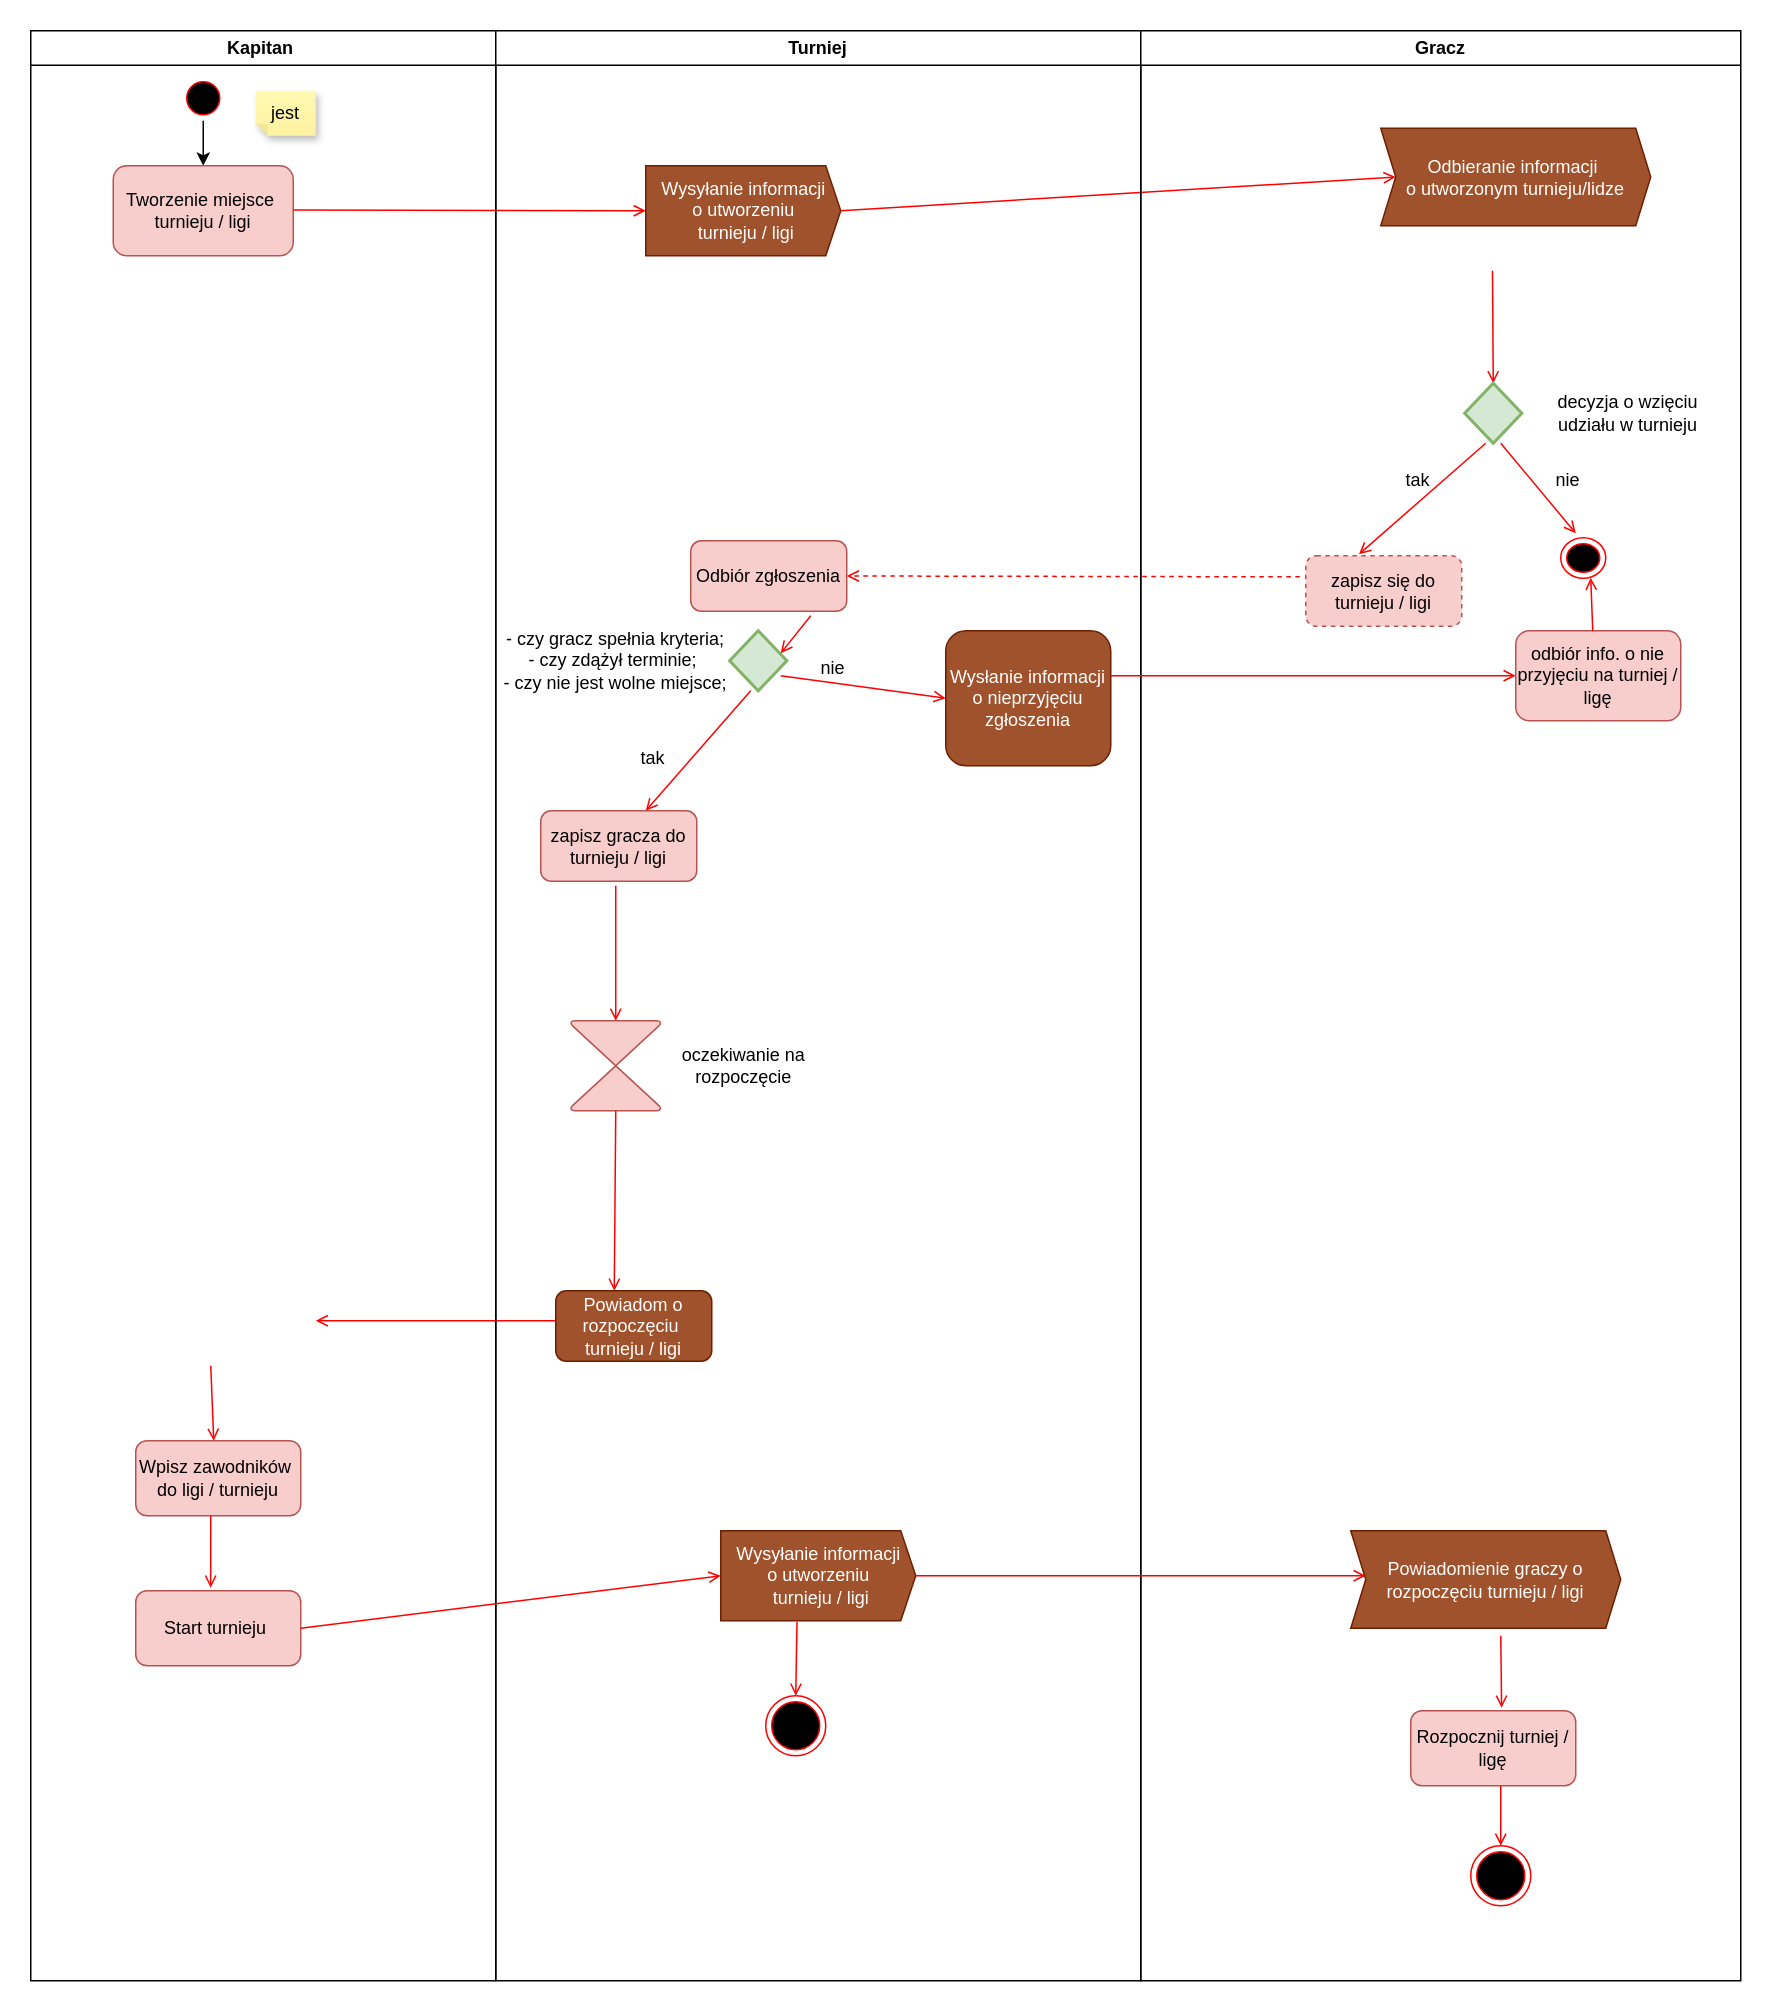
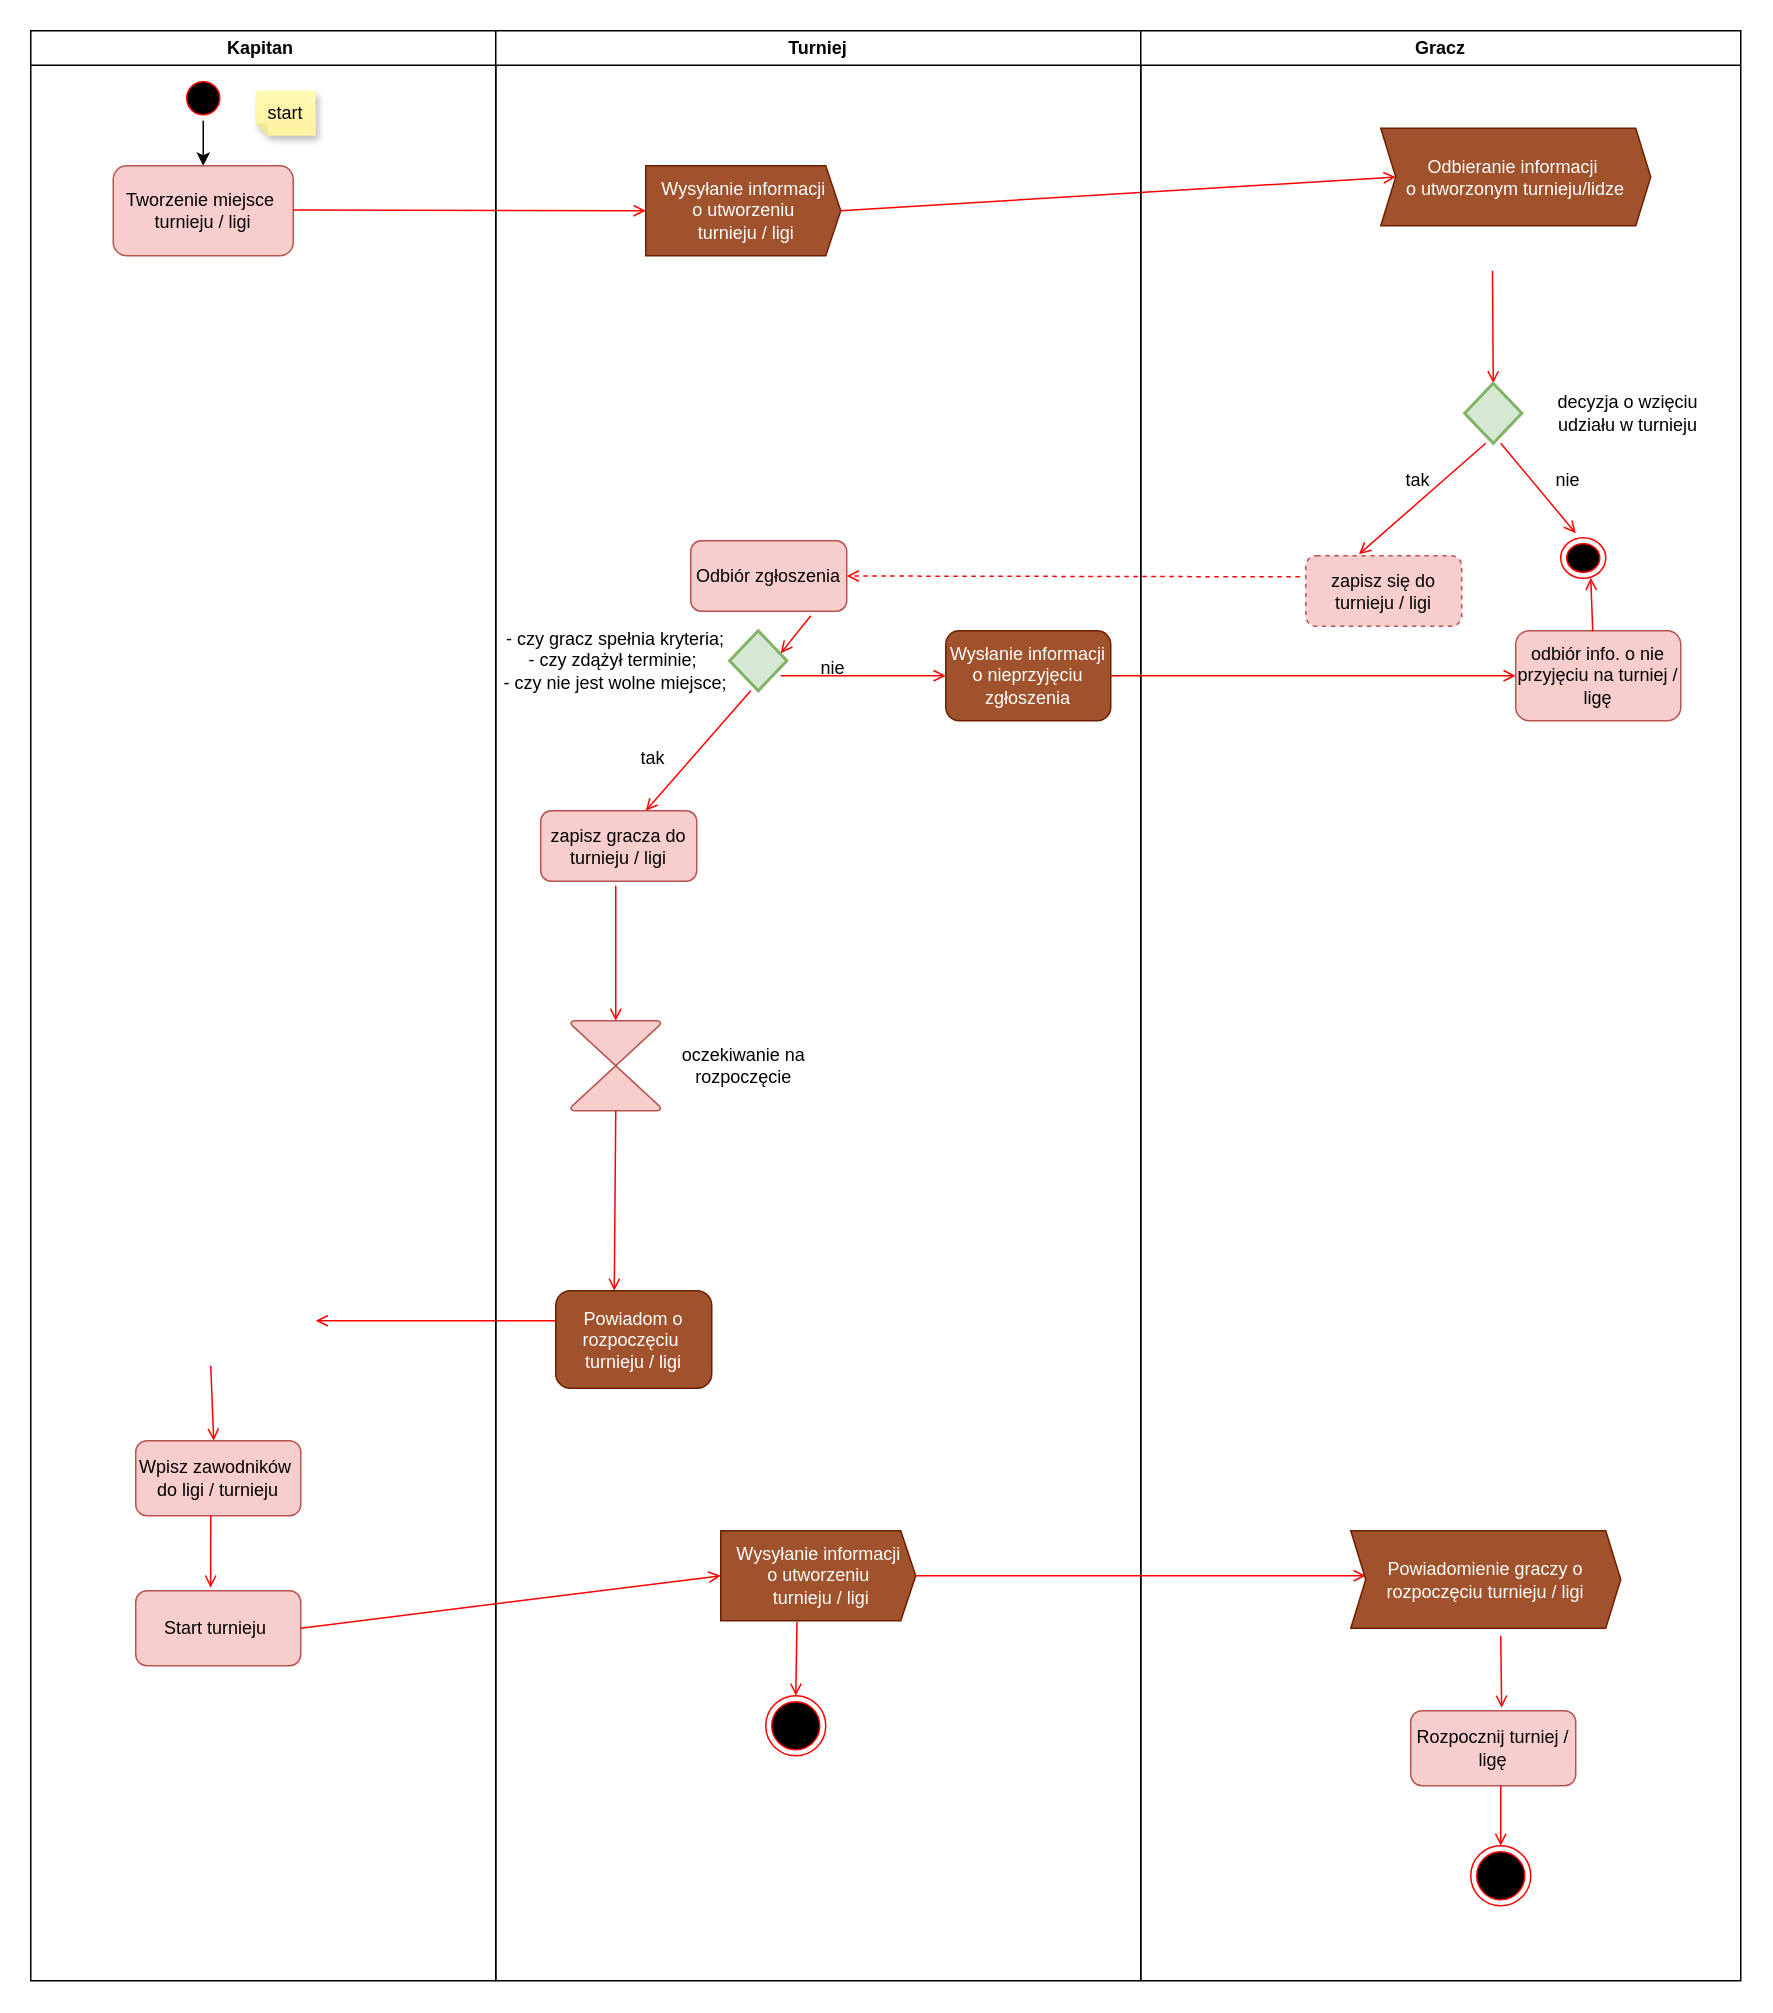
(286, 113) -> (286, 113)
(1028, 698) -> (1028, 676)
(634, 1326) -> (634, 1340)
